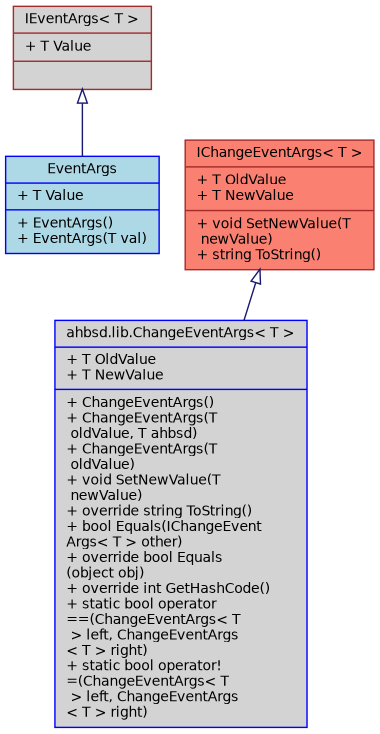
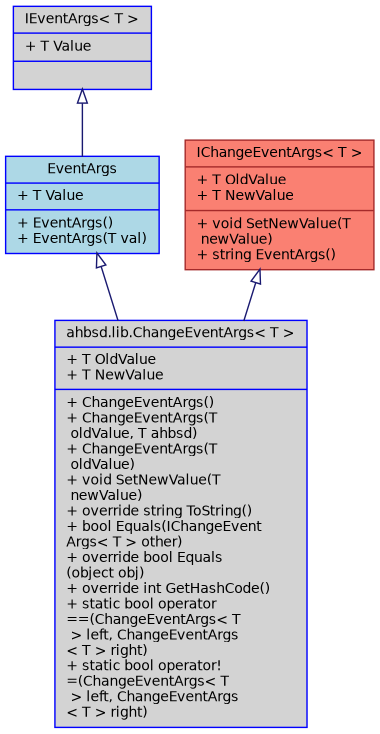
(82, 48) -> (82, 48)
(259, 255) -> (267, 255)
none -> (110, 294)
